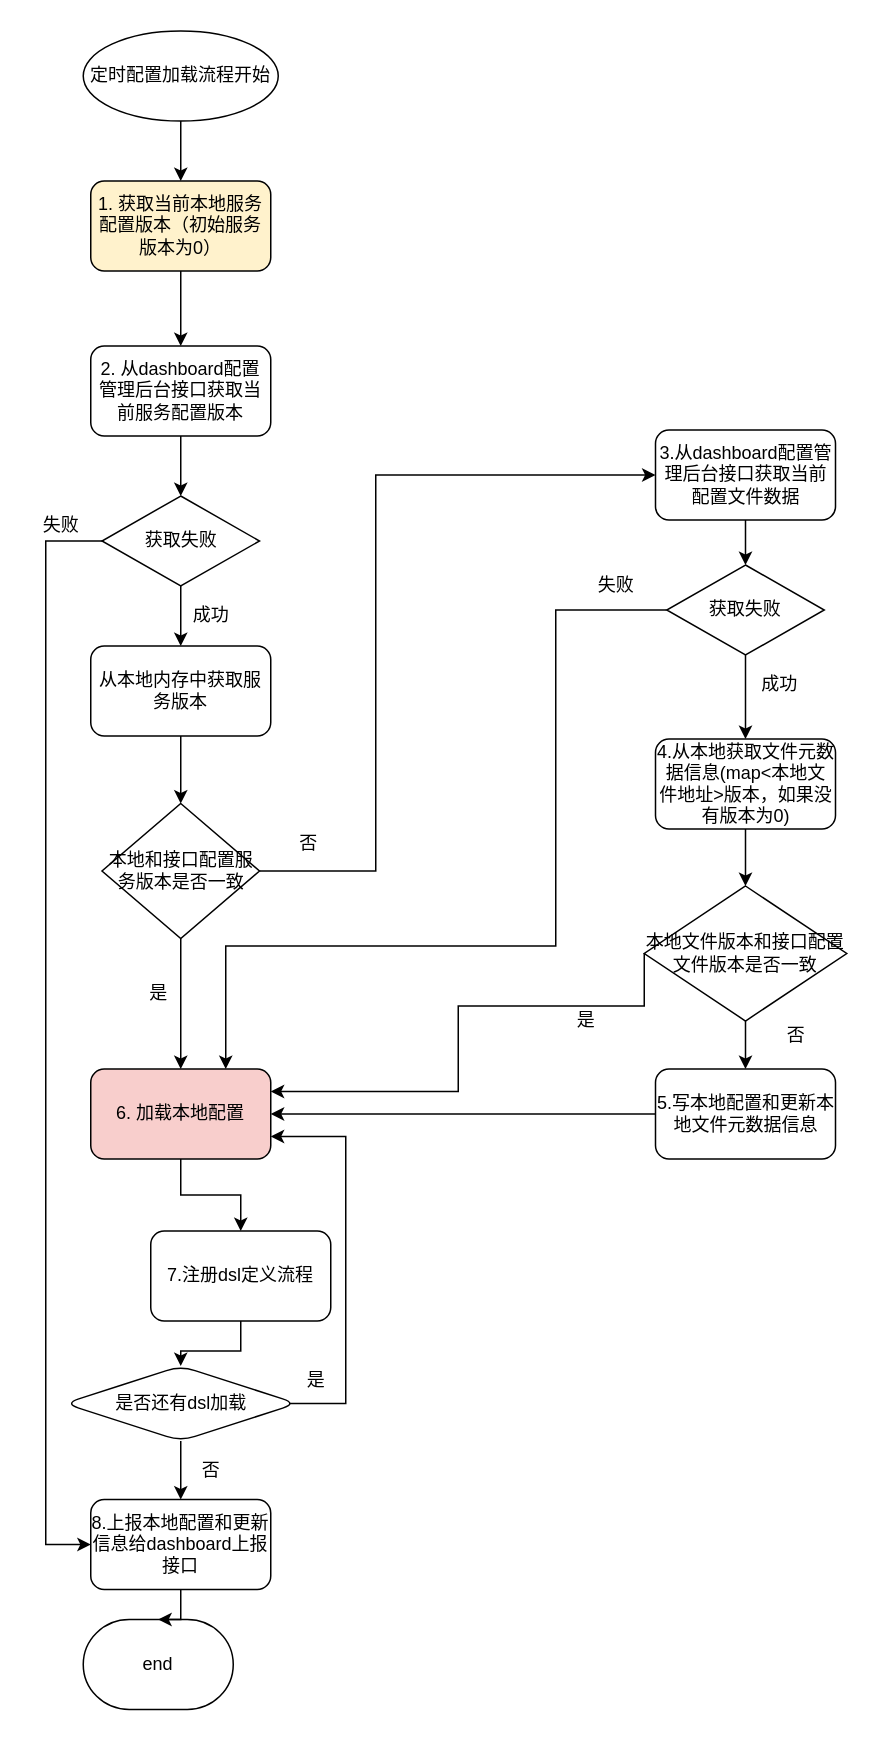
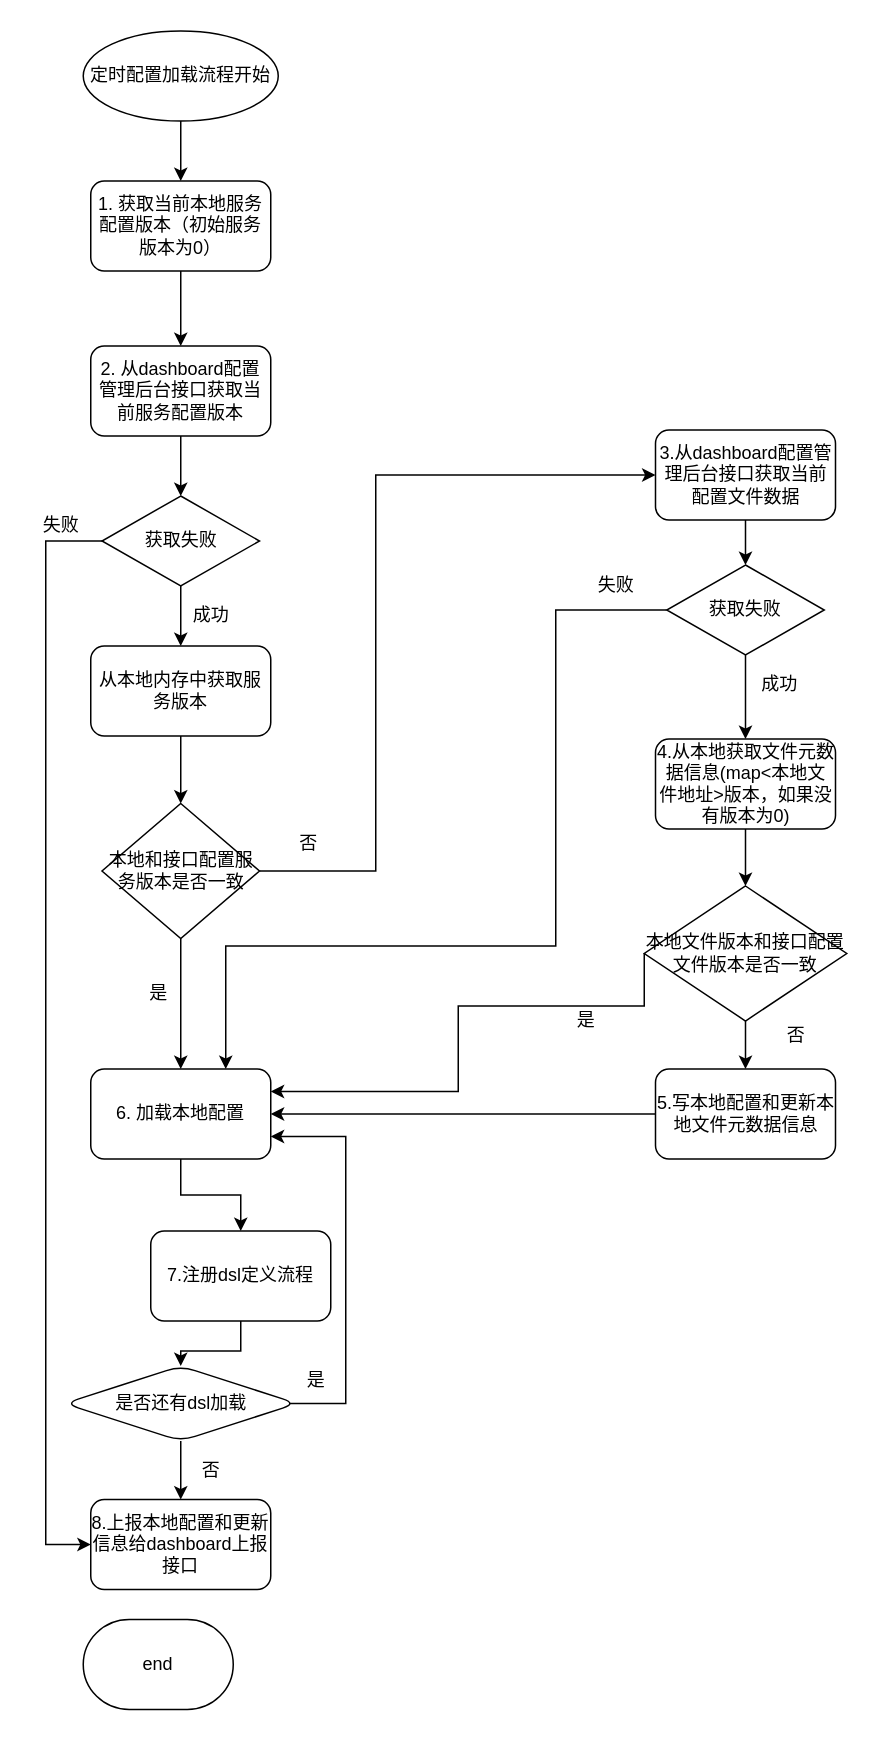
(181, 226) -> (181, 226)
(181, 1114) -> (181, 1114)
(181, 1610) -> none
